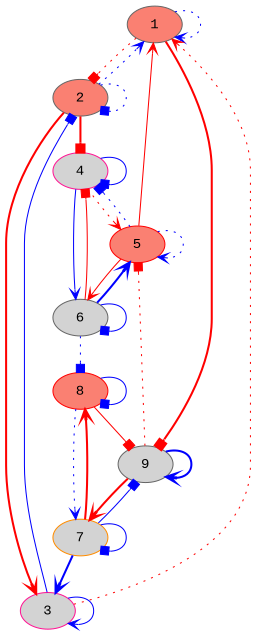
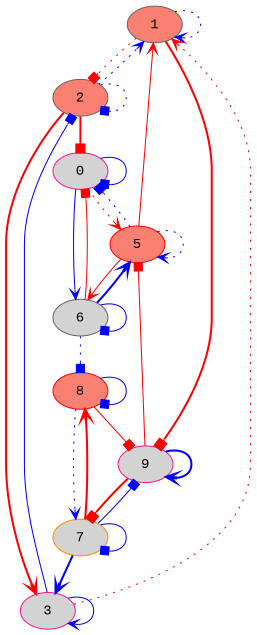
(80, 171) -> (80, 171)
(142, 359) -> (142, 359)
(146, 464) -> (146, 464)
(112, 495) -> (112, 495)
